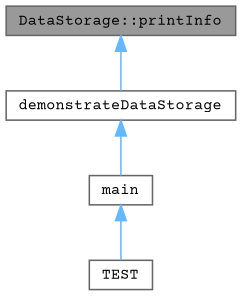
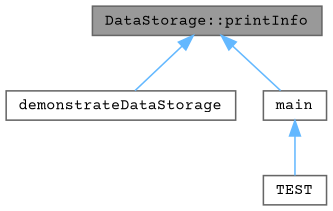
(121, 156) -> (257, 68)
